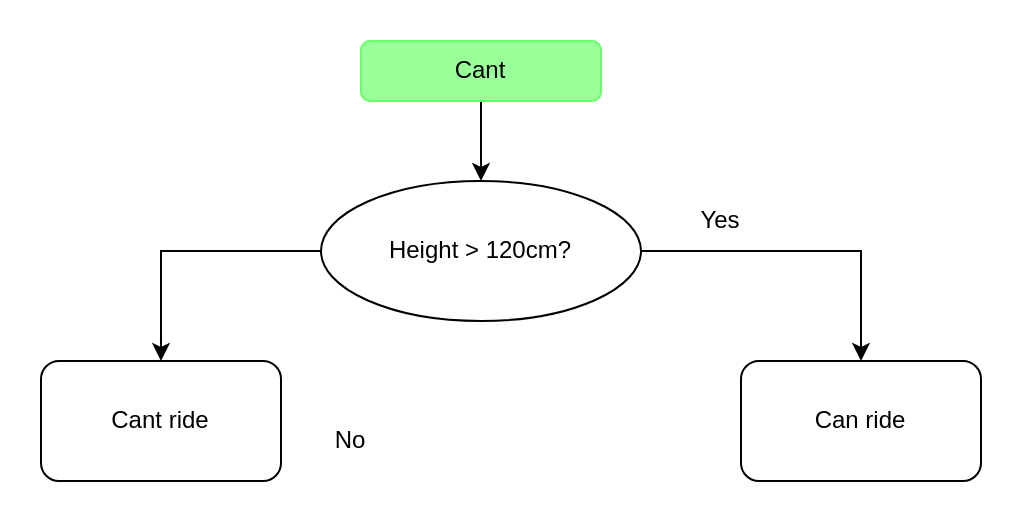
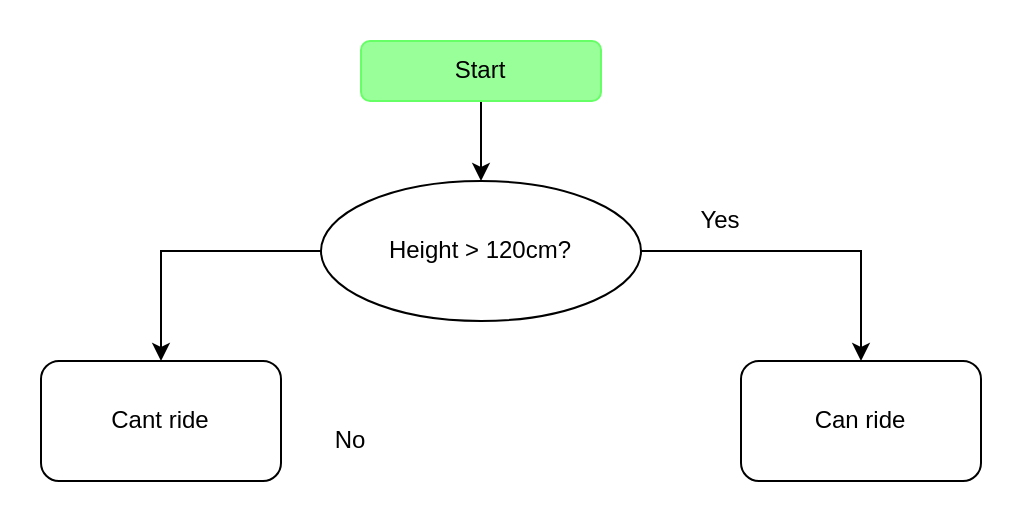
(481, 71) -> (481, 71)
